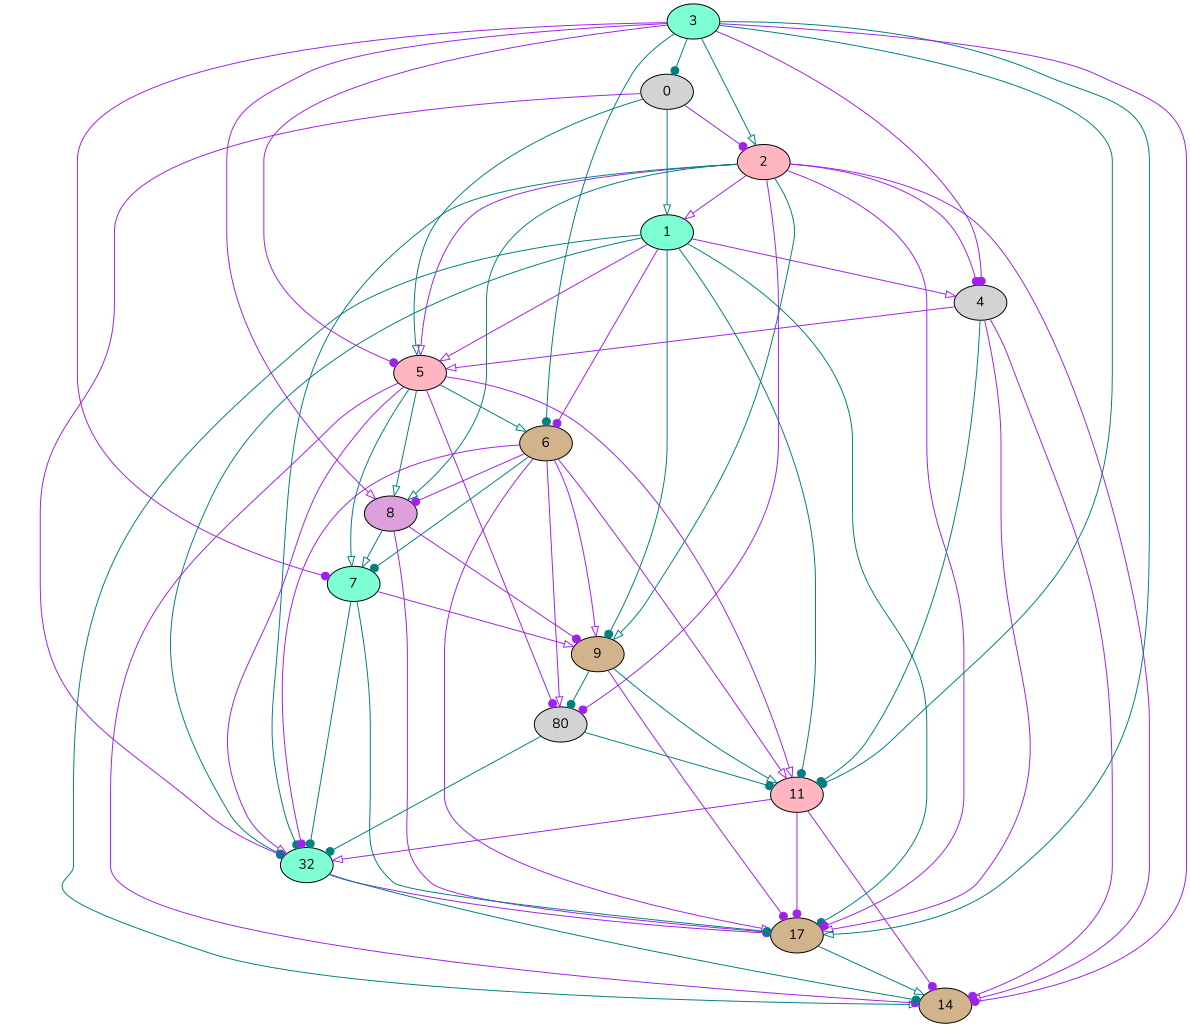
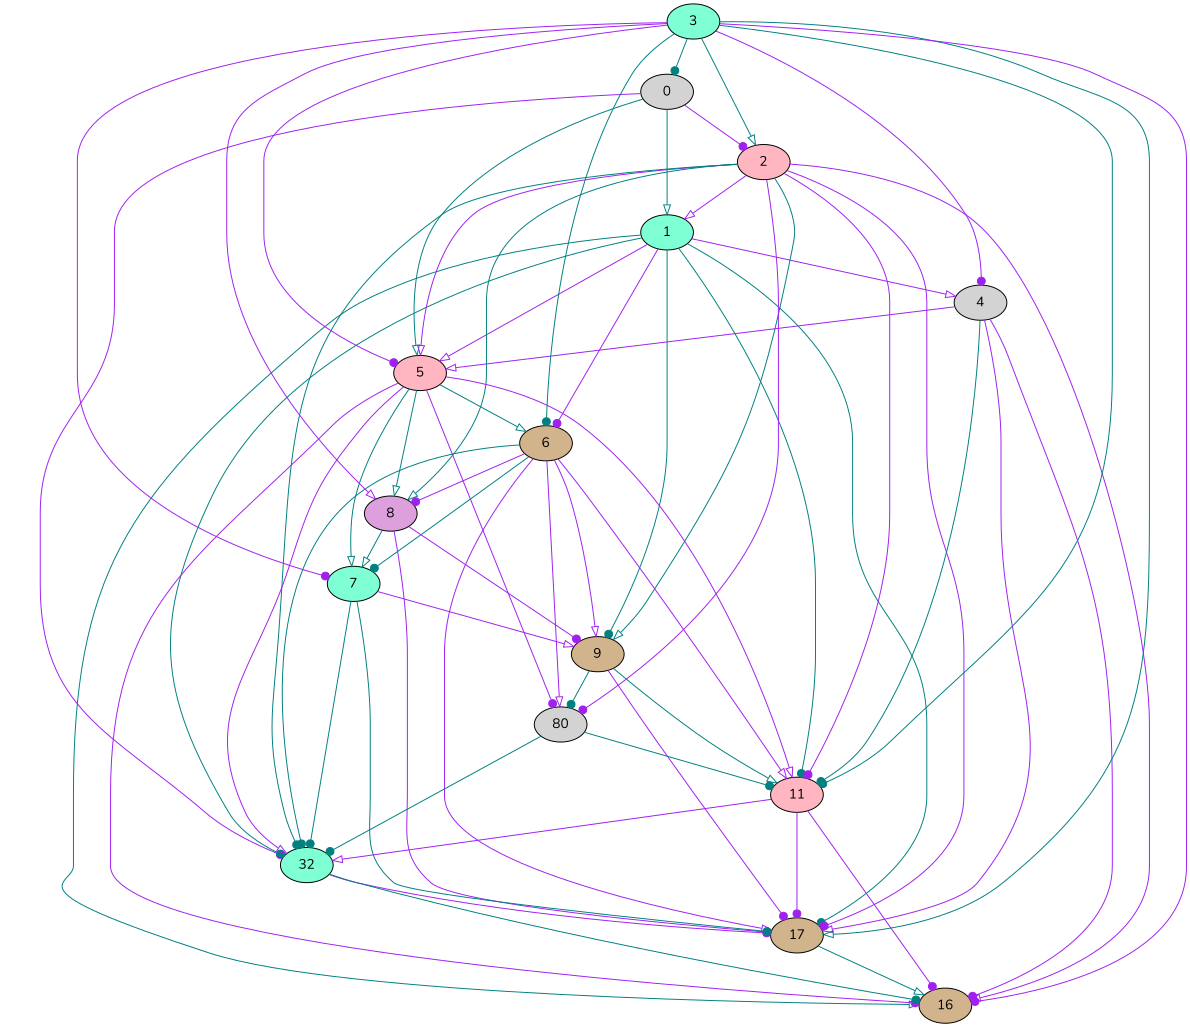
(908, 194) -> (890, 457)
(308, 562) -> (308, 562)
(945, 1006) -> (945, 1006)
